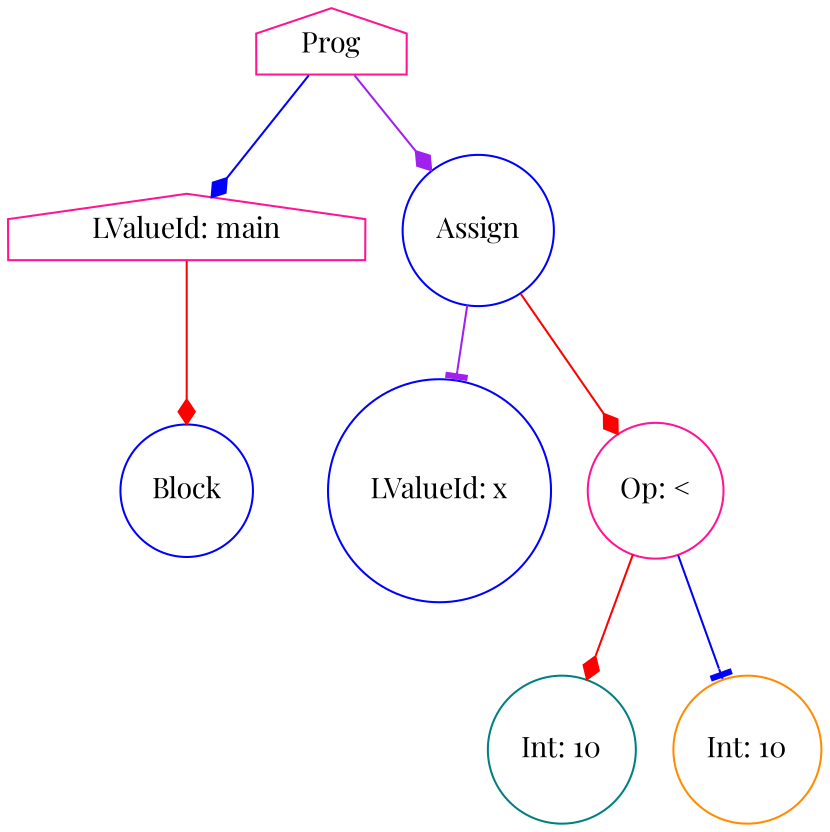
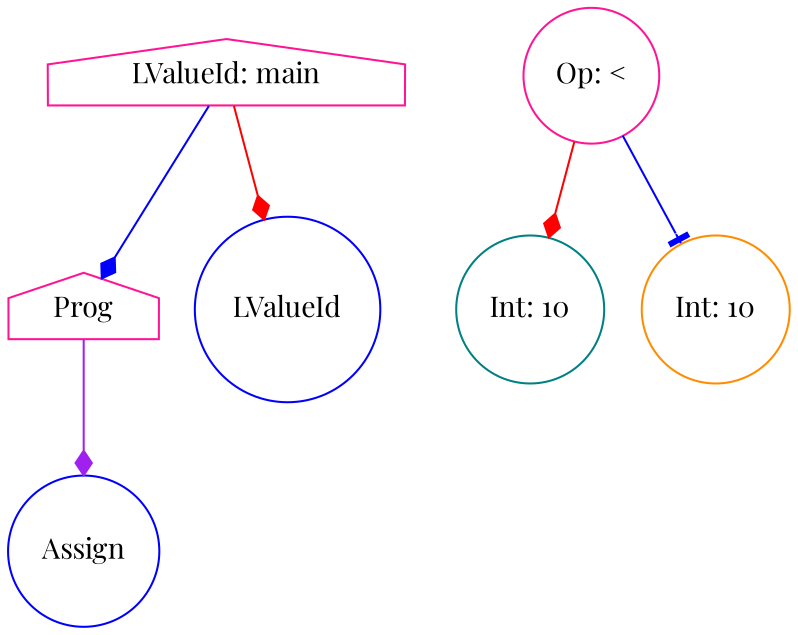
(268, 127) -> (162, 182)
(562, 354) -> none
(187, 491) -> (288, 309)
(440, 491) -> none
